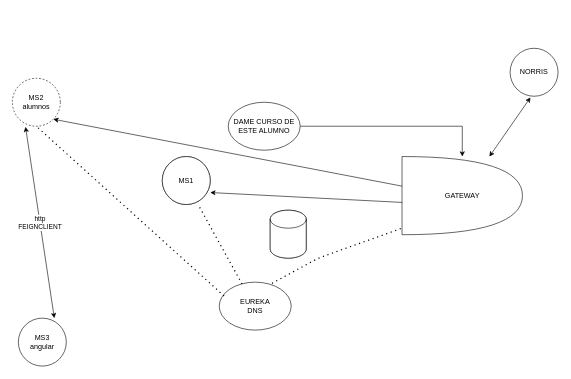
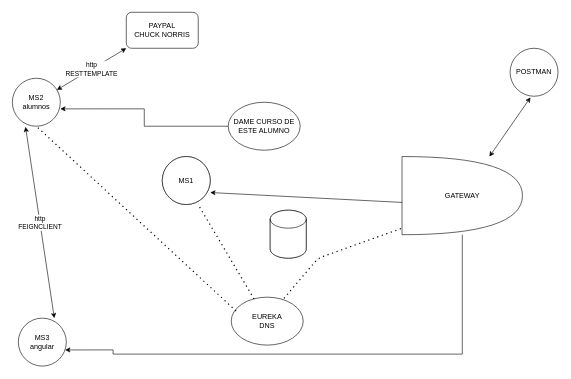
none -> (162, 30)
(534, 72) -> (534, 72)
none -> (79, 77)
(36, 102) -> (36, 102)
(462, 151) -> (144, 126)
(229, 153) -> none
(255, 306) -> (267, 321)
none -> (70, 350)
